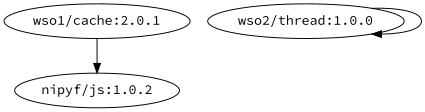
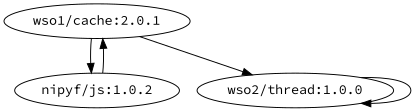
none -> (191, 54)
none -> (103, 61)
